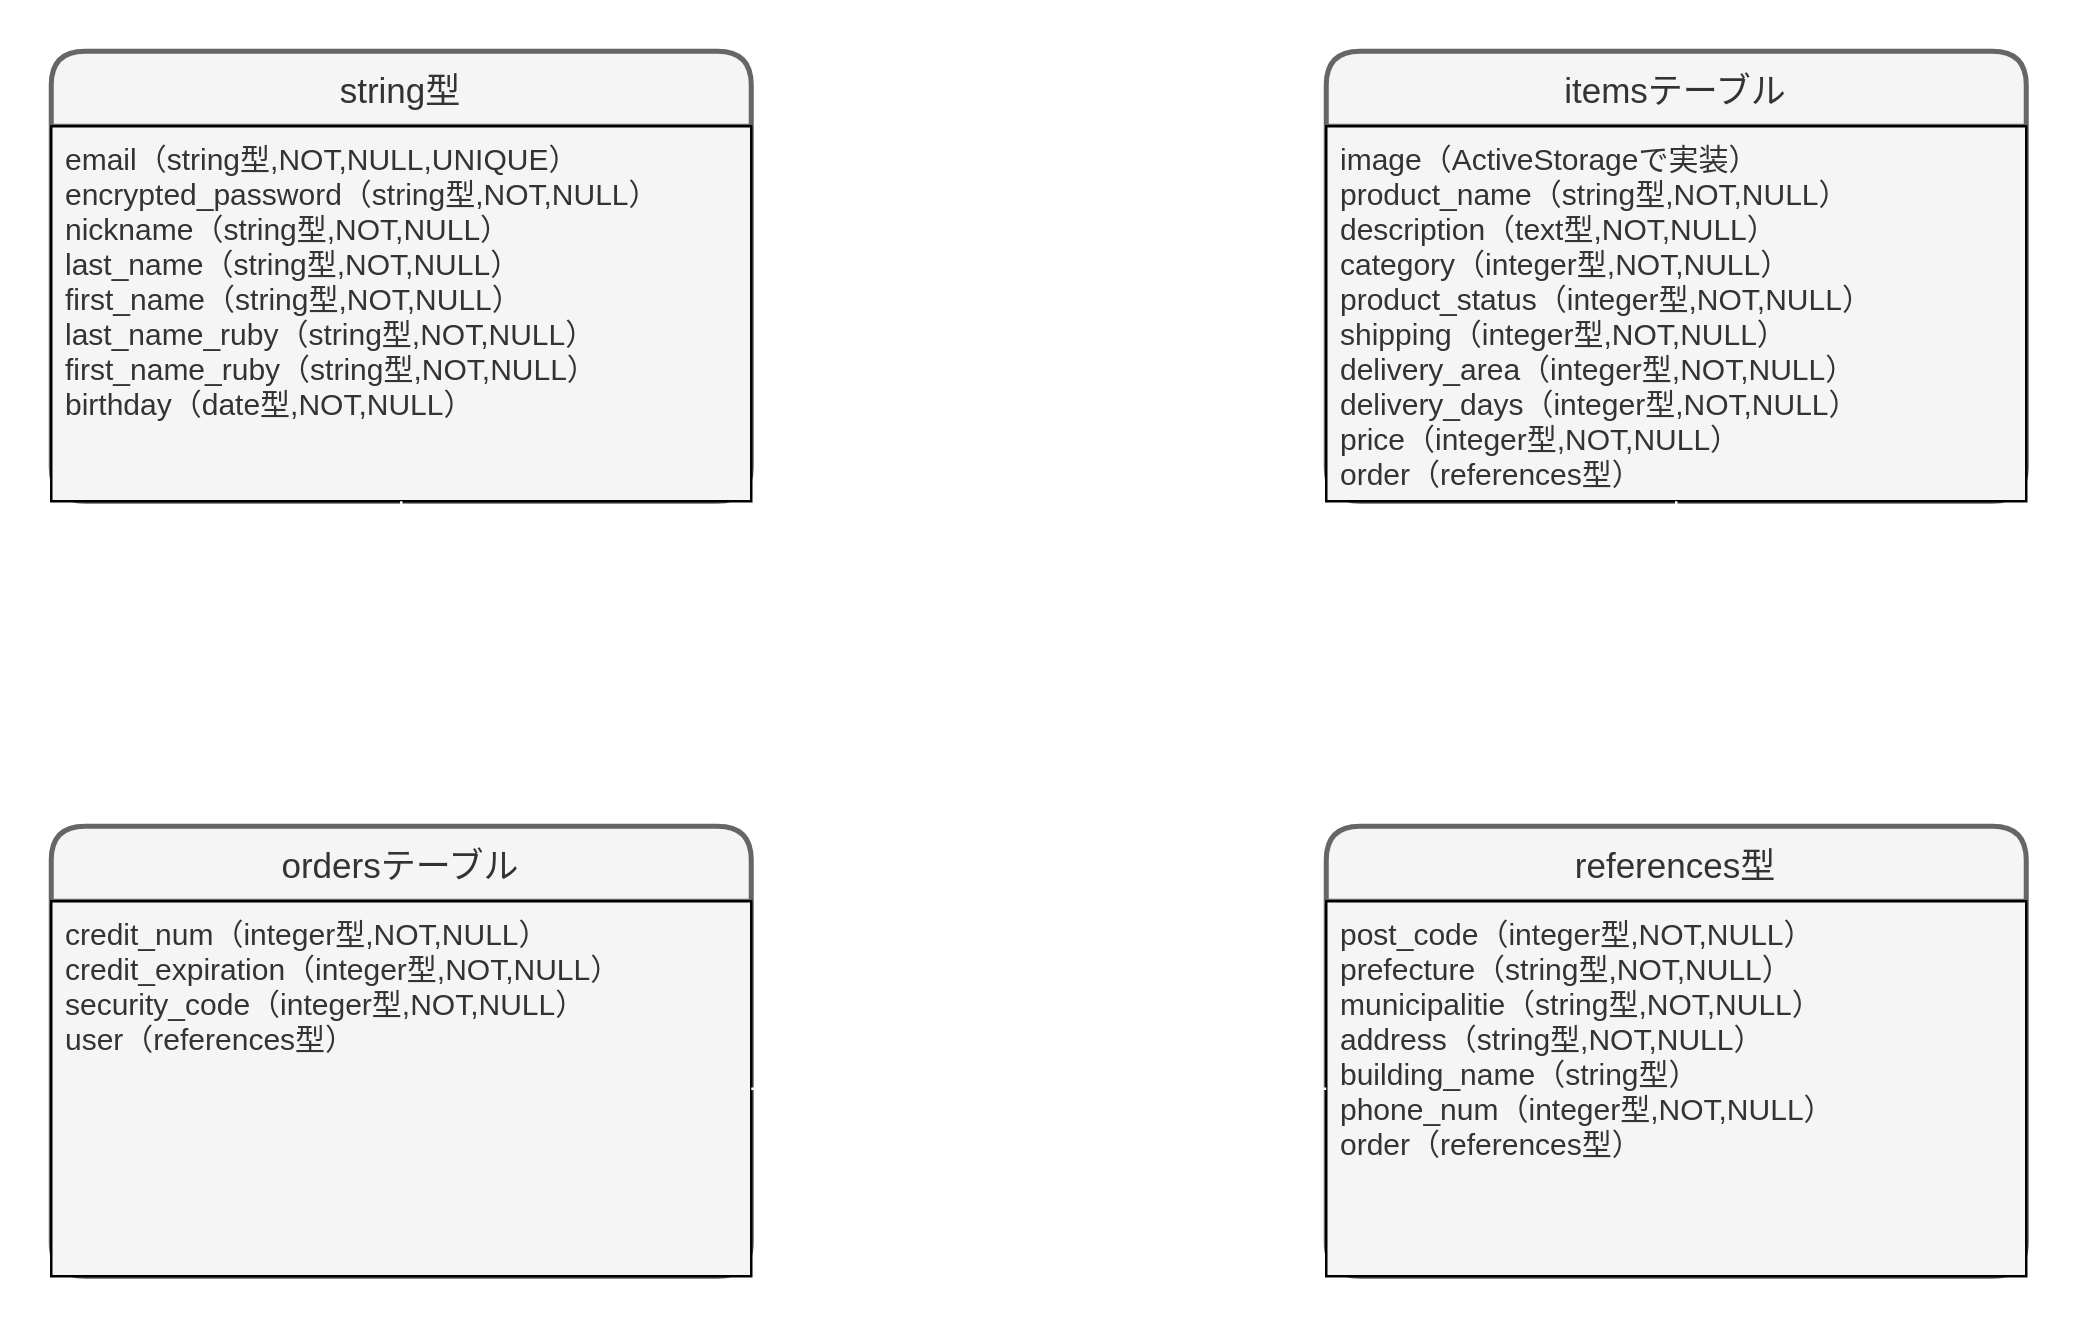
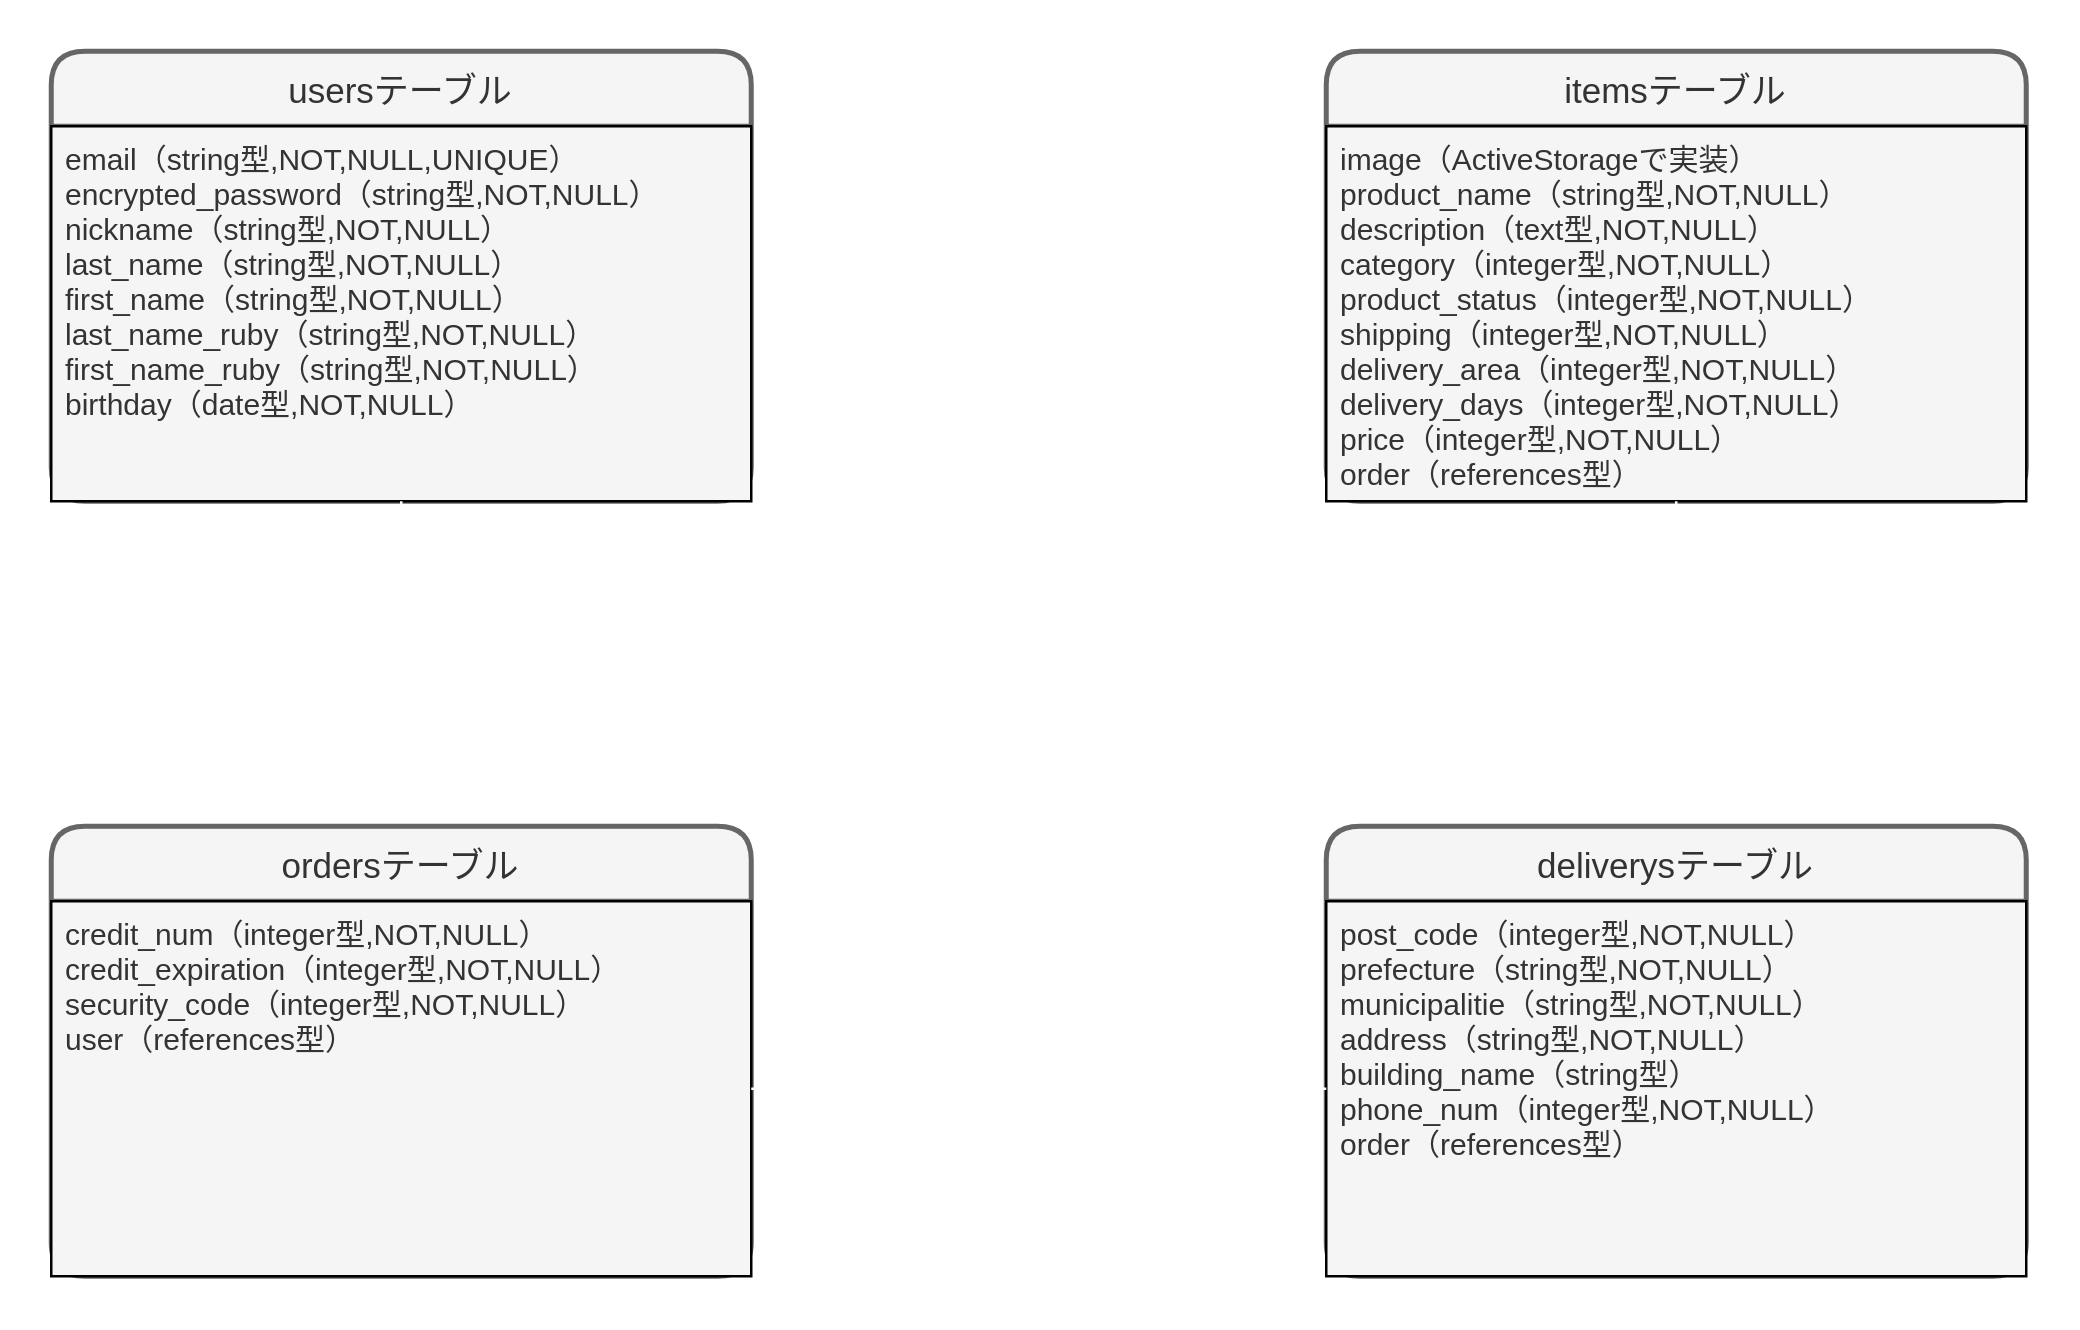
(400, 91) -> (400, 91)
(1675, 866) -> (1675, 866)
